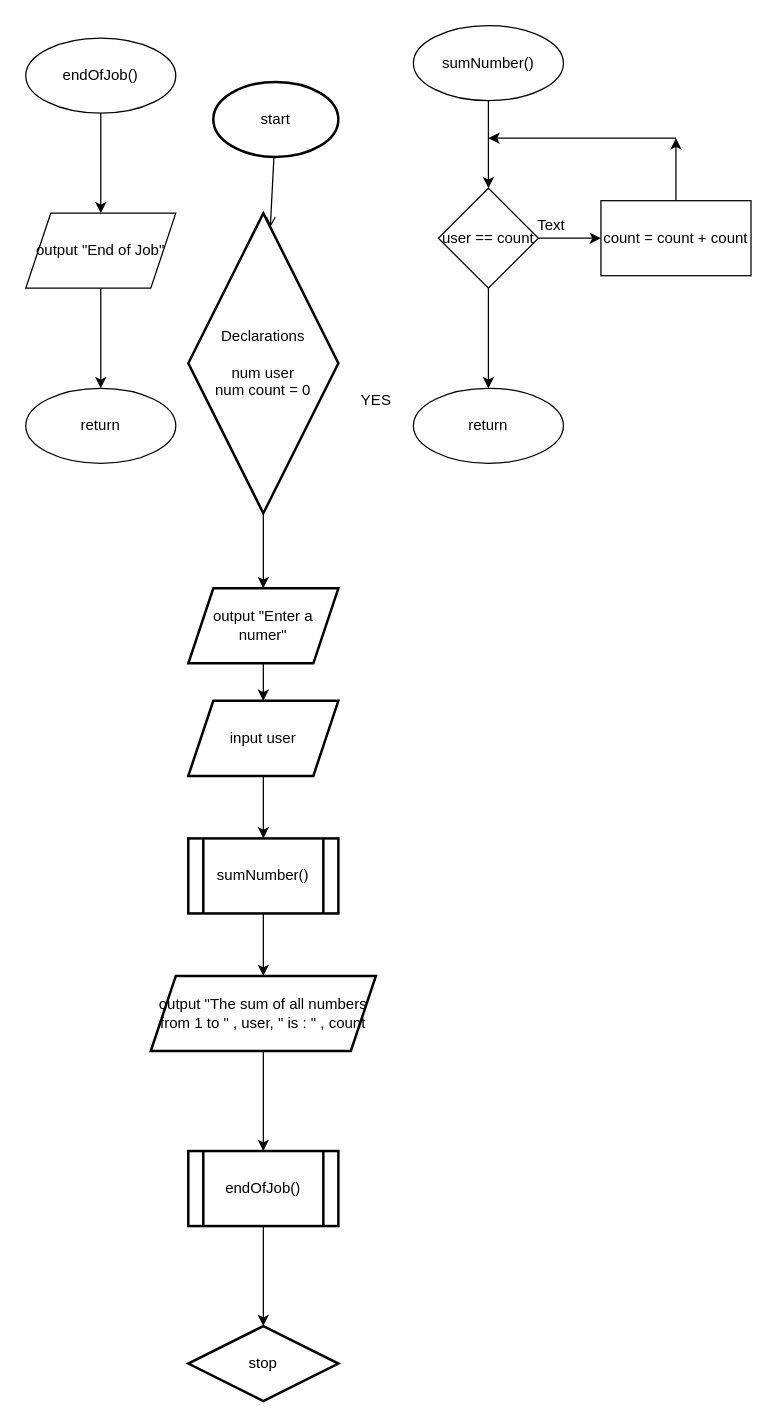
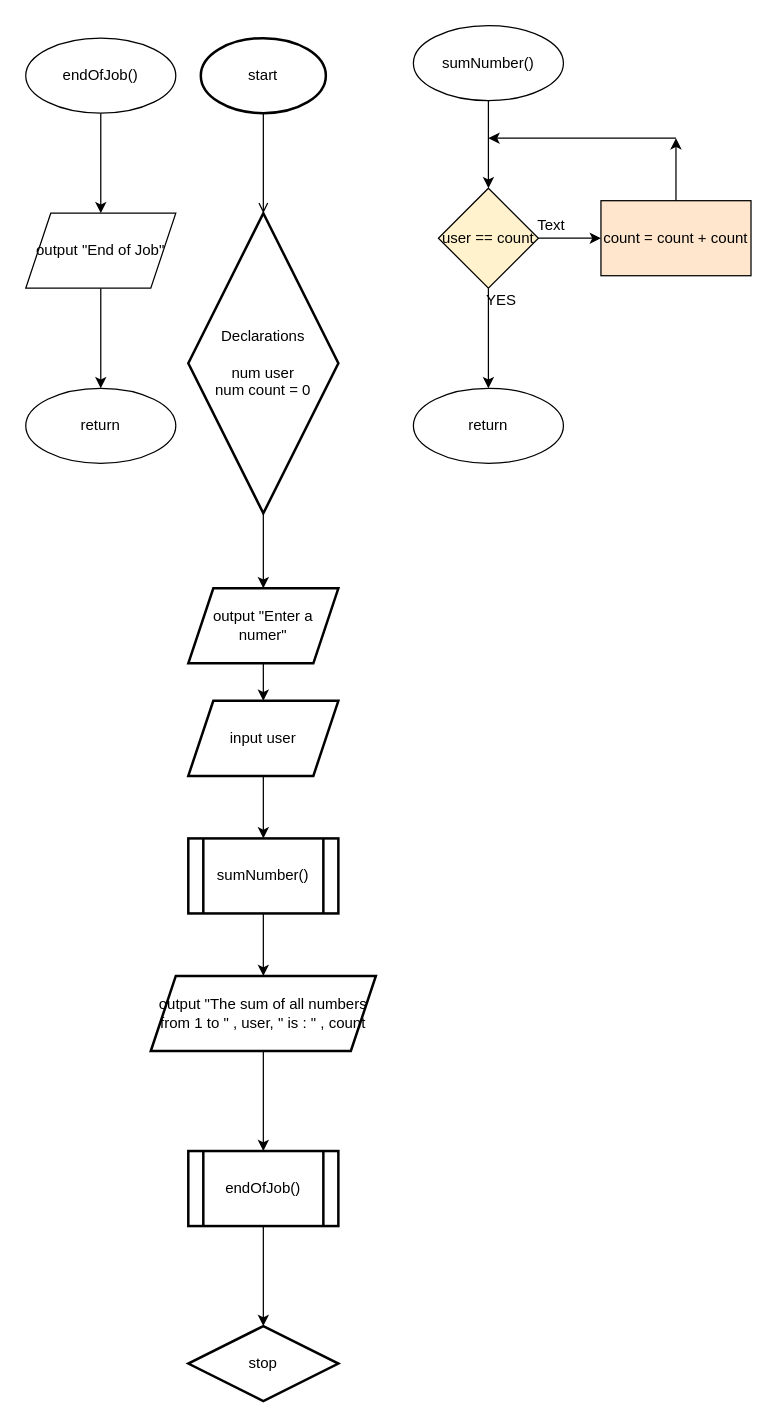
(276, 119) -> (263, 76)
(488, 238) -> (488, 238)
(676, 238) -> (676, 238)
(376, 401) -> (501, 301)
